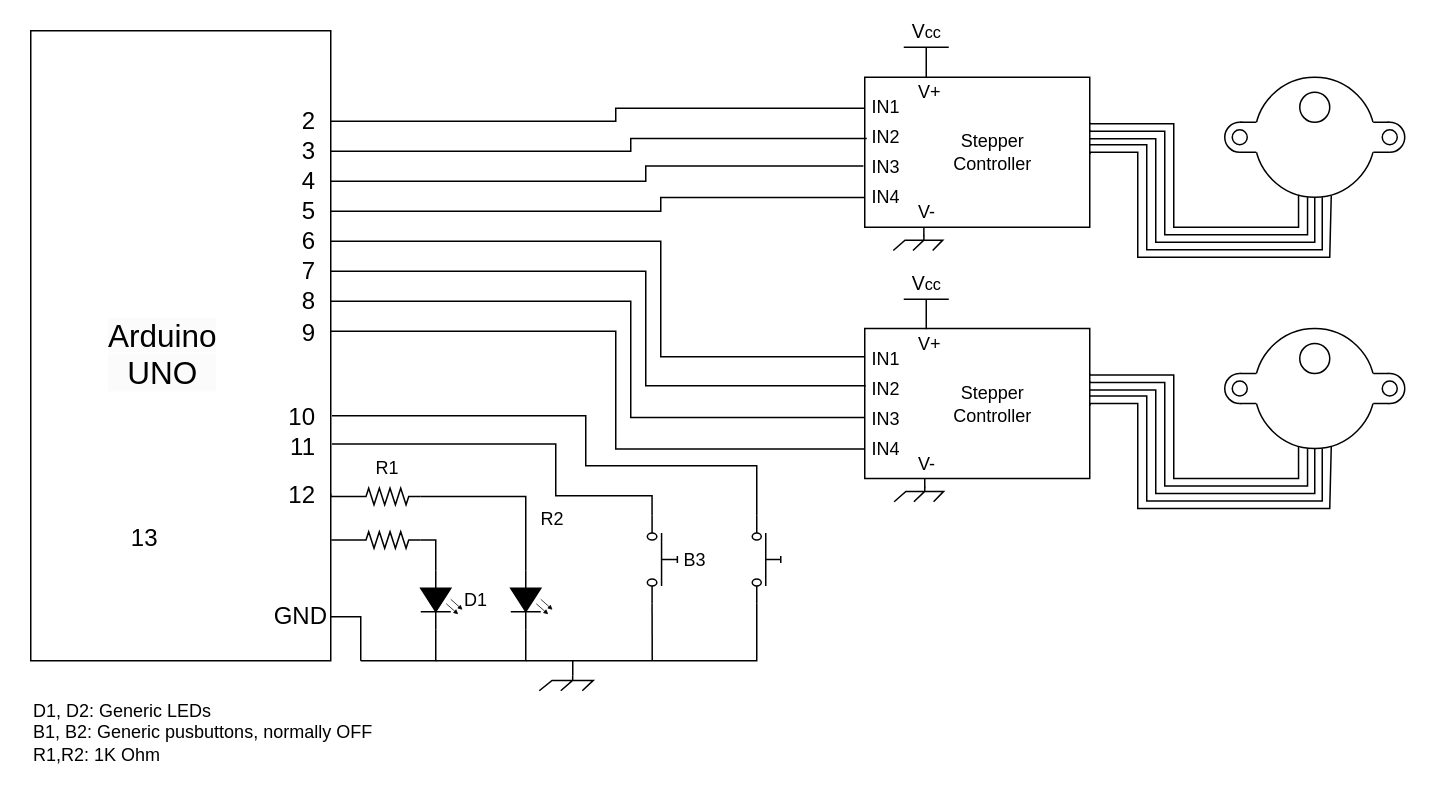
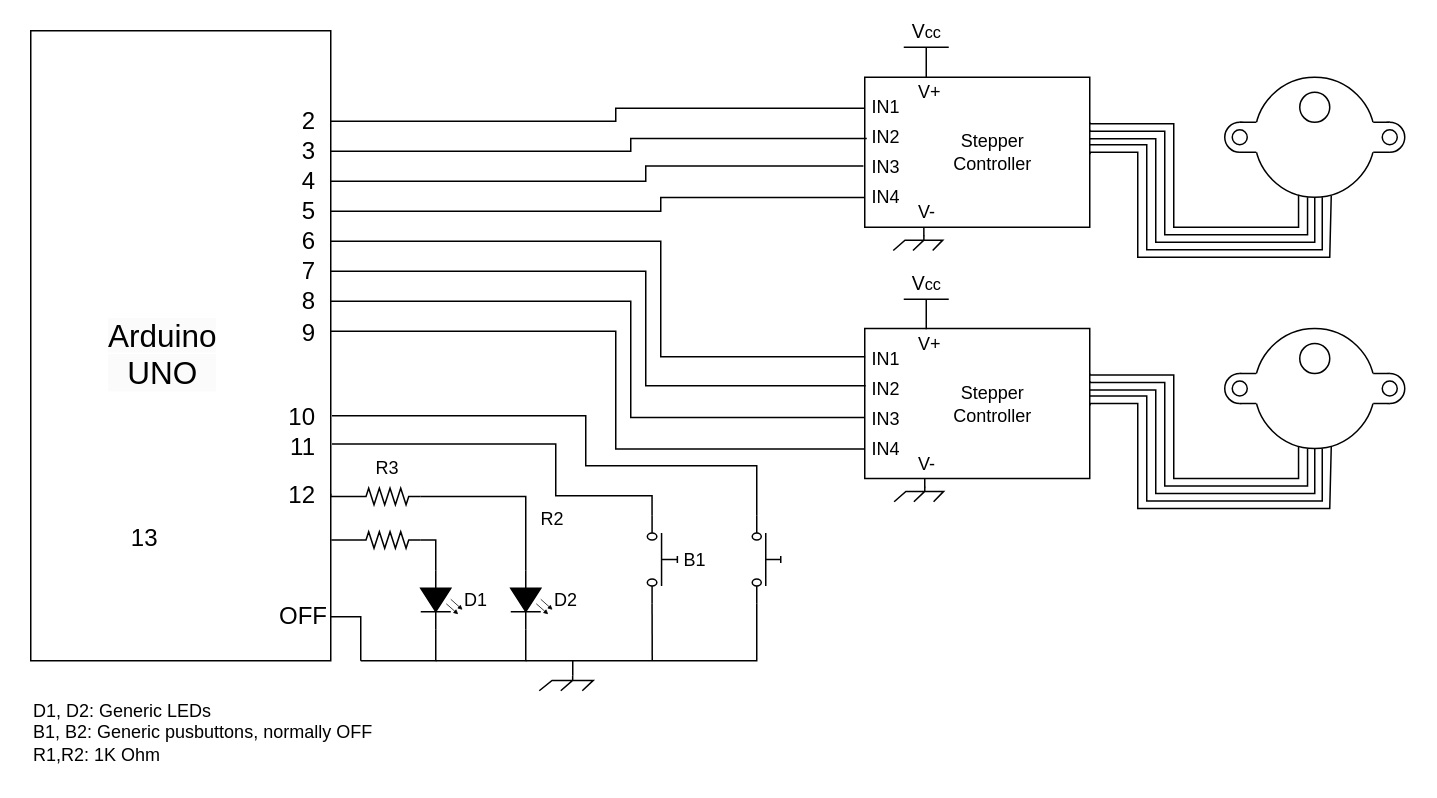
(388, 469) -> (388, 469)
(695, 560) -> (695, 560)
none -> (566, 600)
(313, 616) -> (313, 616)
